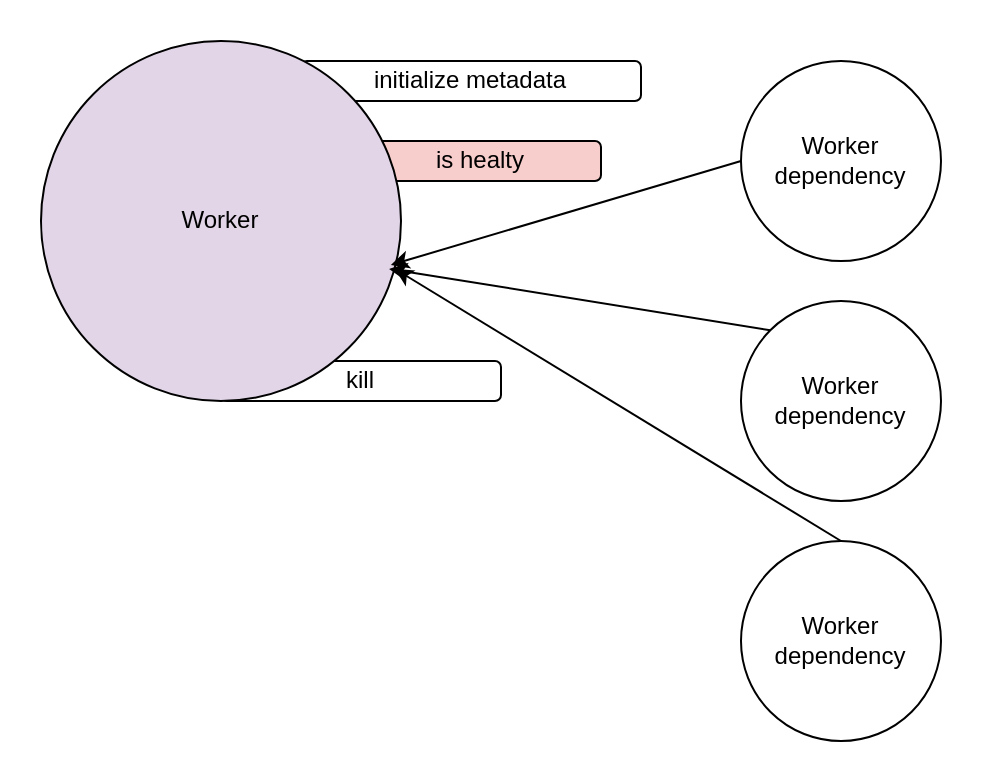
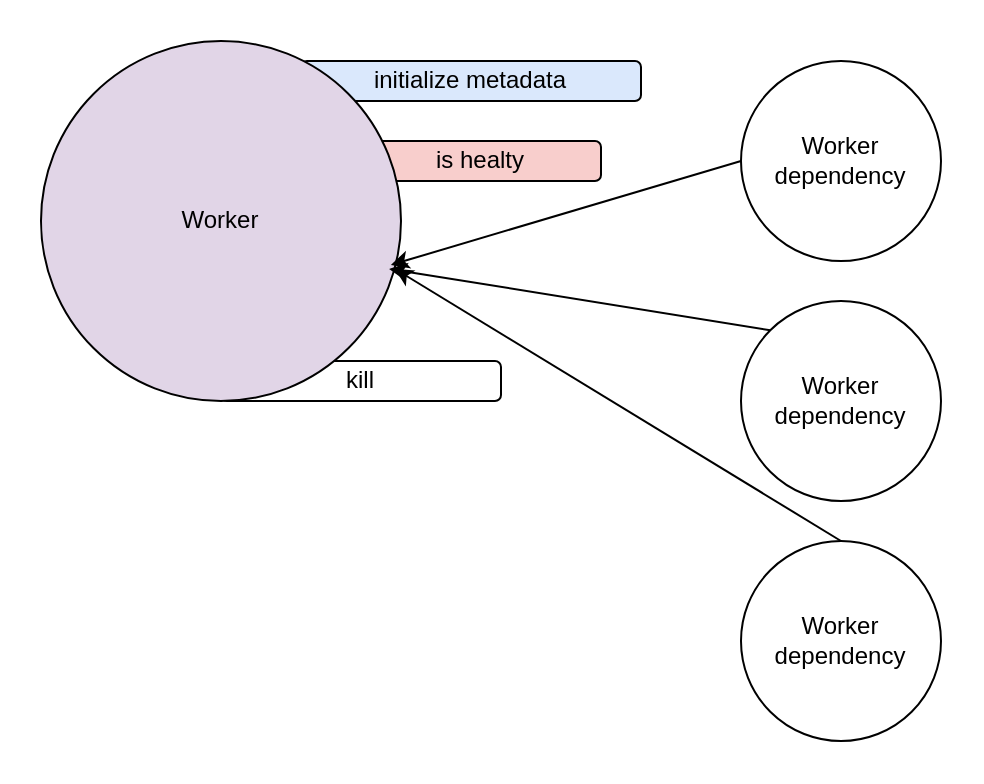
(471, 81) -> (471, 81)
